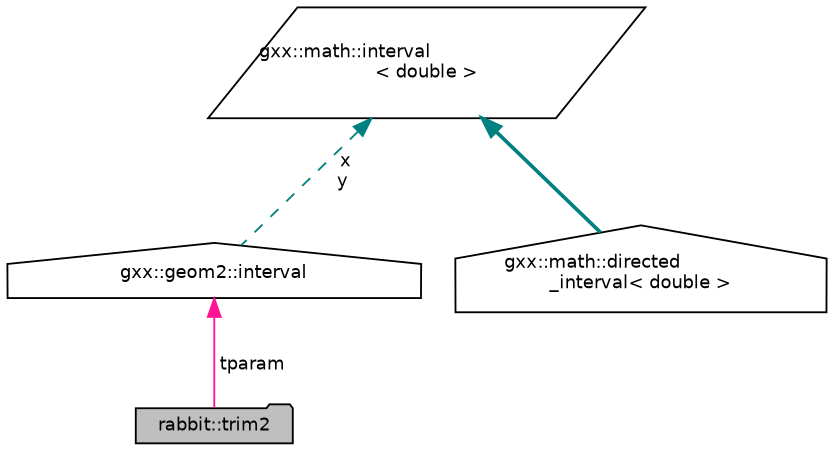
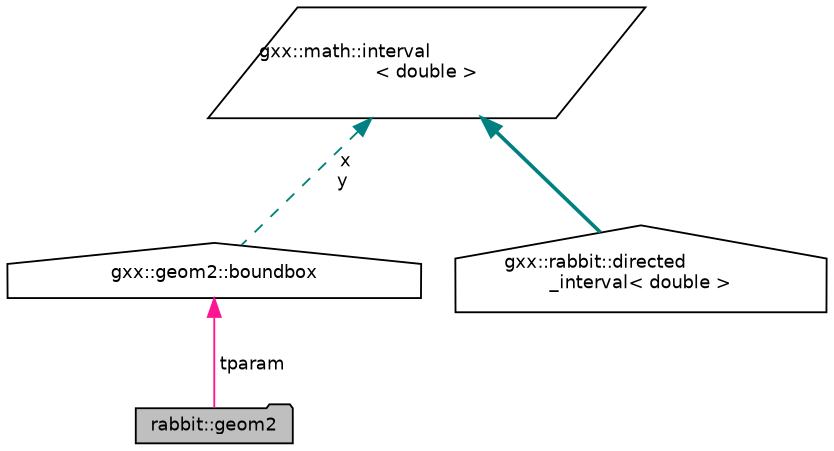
(214, 273) -> (214, 273)
(641, 273) -> (641, 273)
(214, 426) -> (214, 426)
